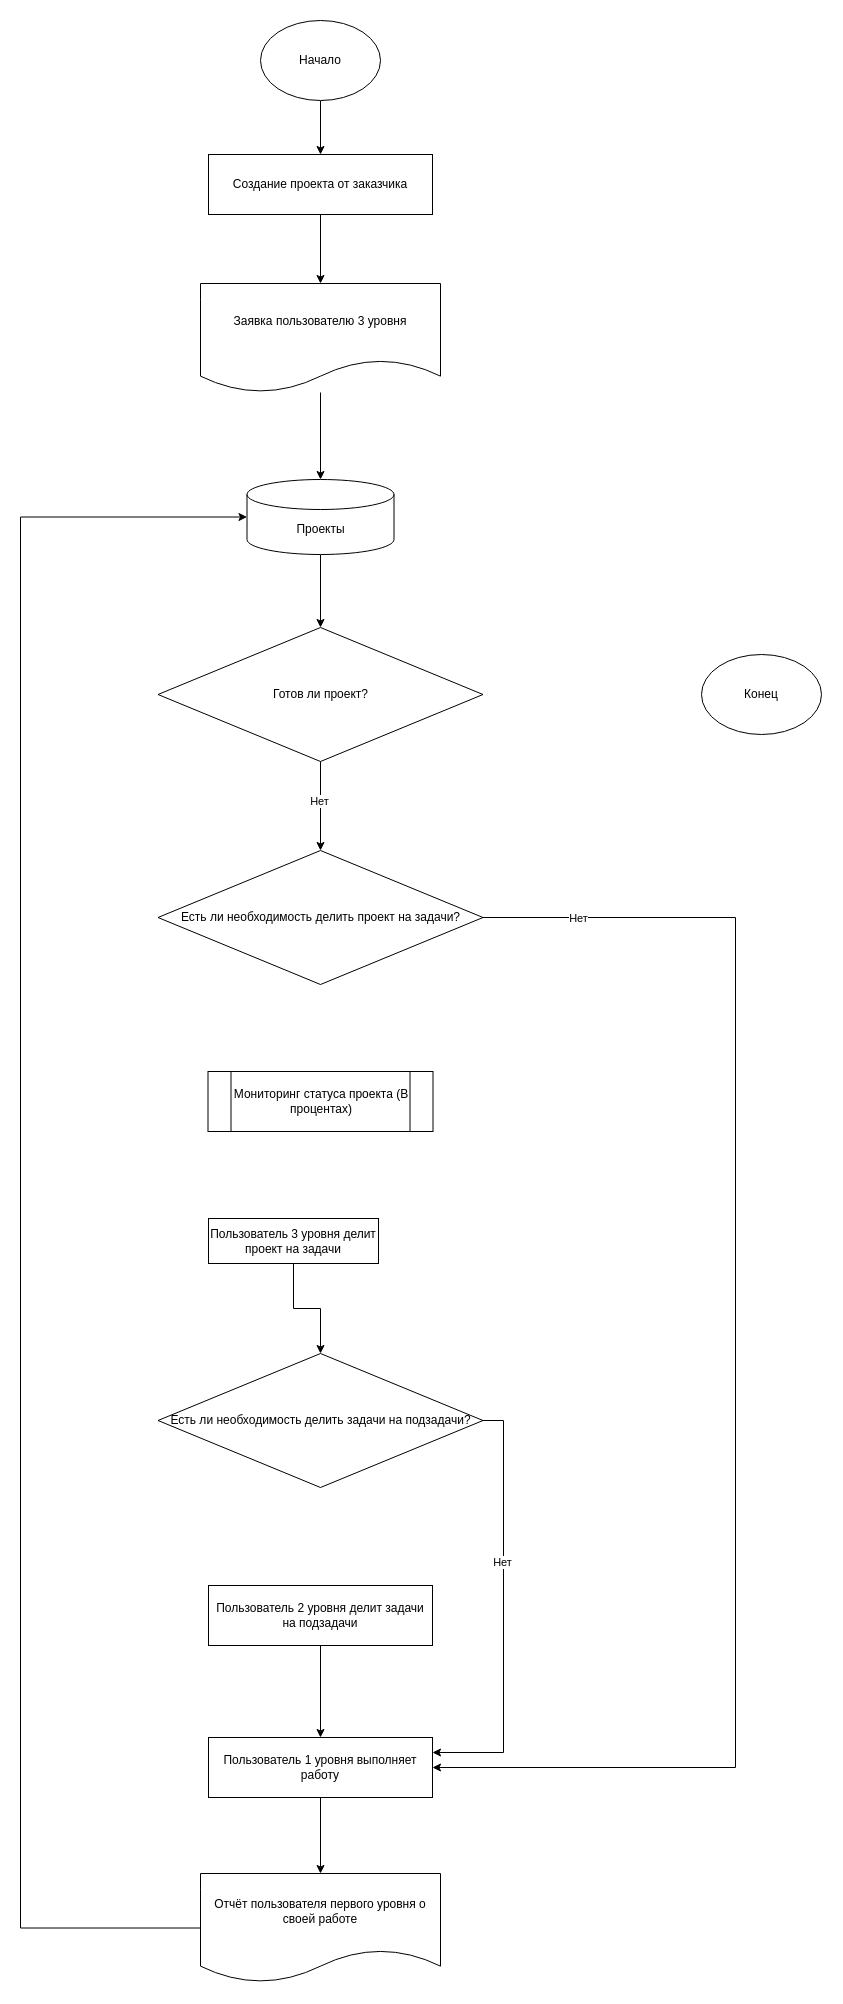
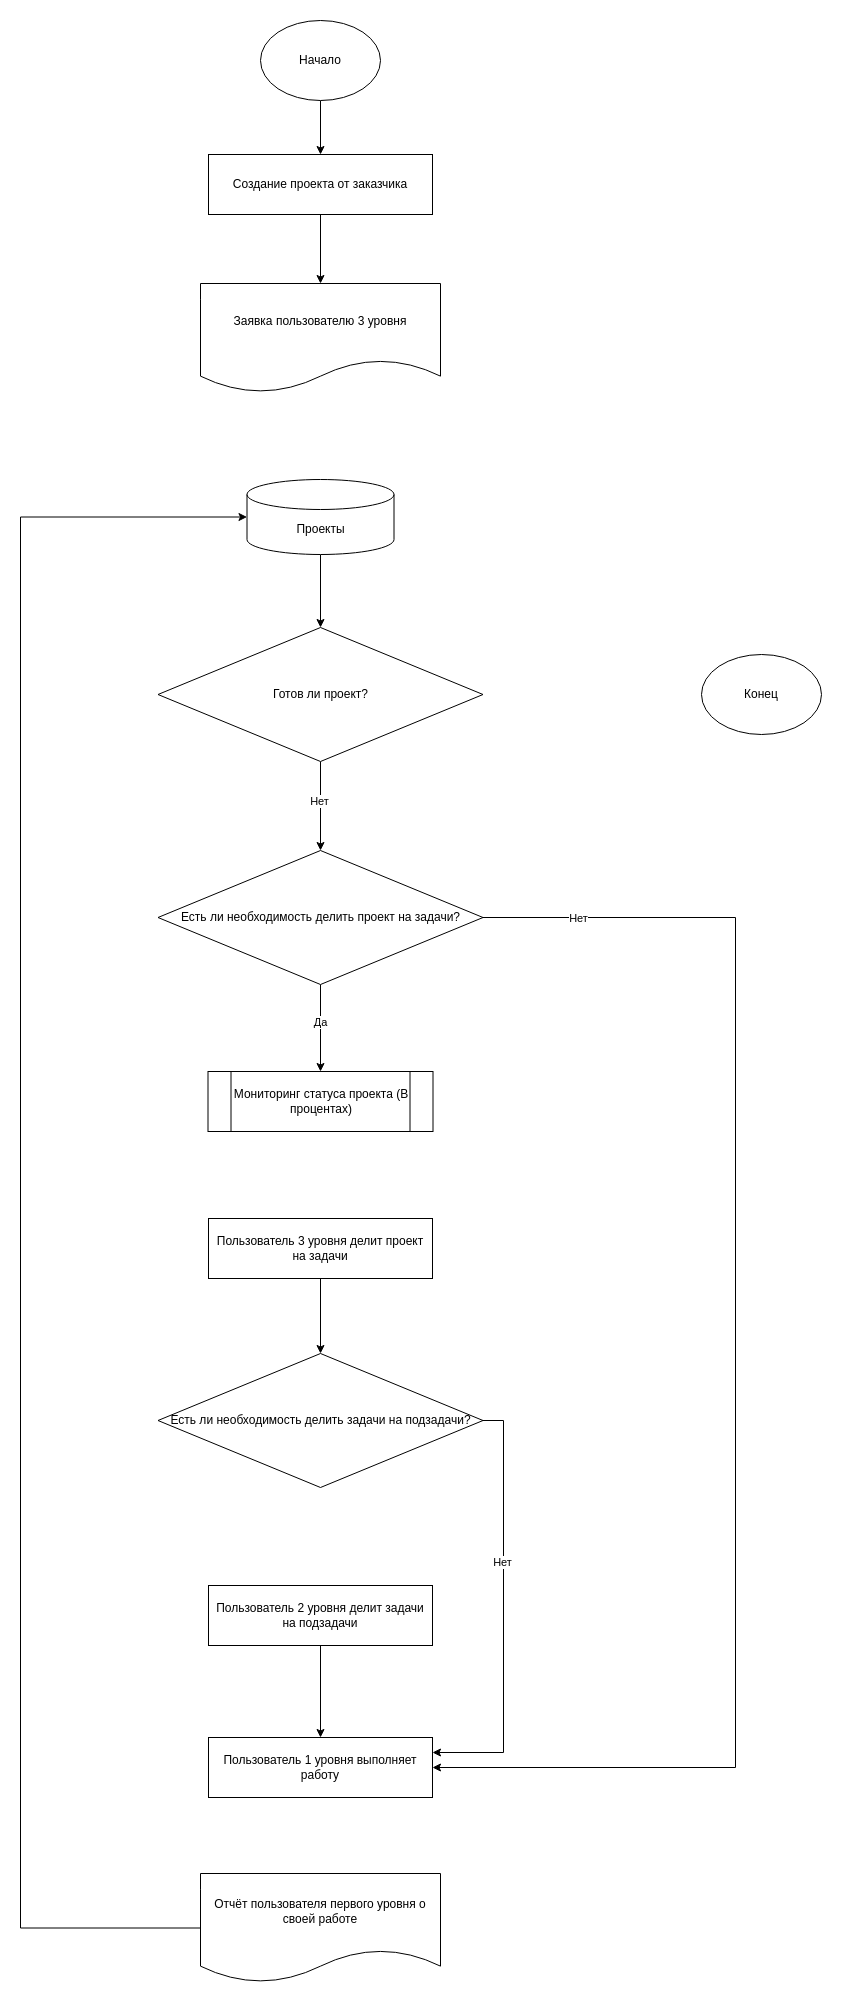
(321, 433) -> none
none -> (321, 1025)
(294, 1241) -> (321, 1249)
(321, 1832) -> none
